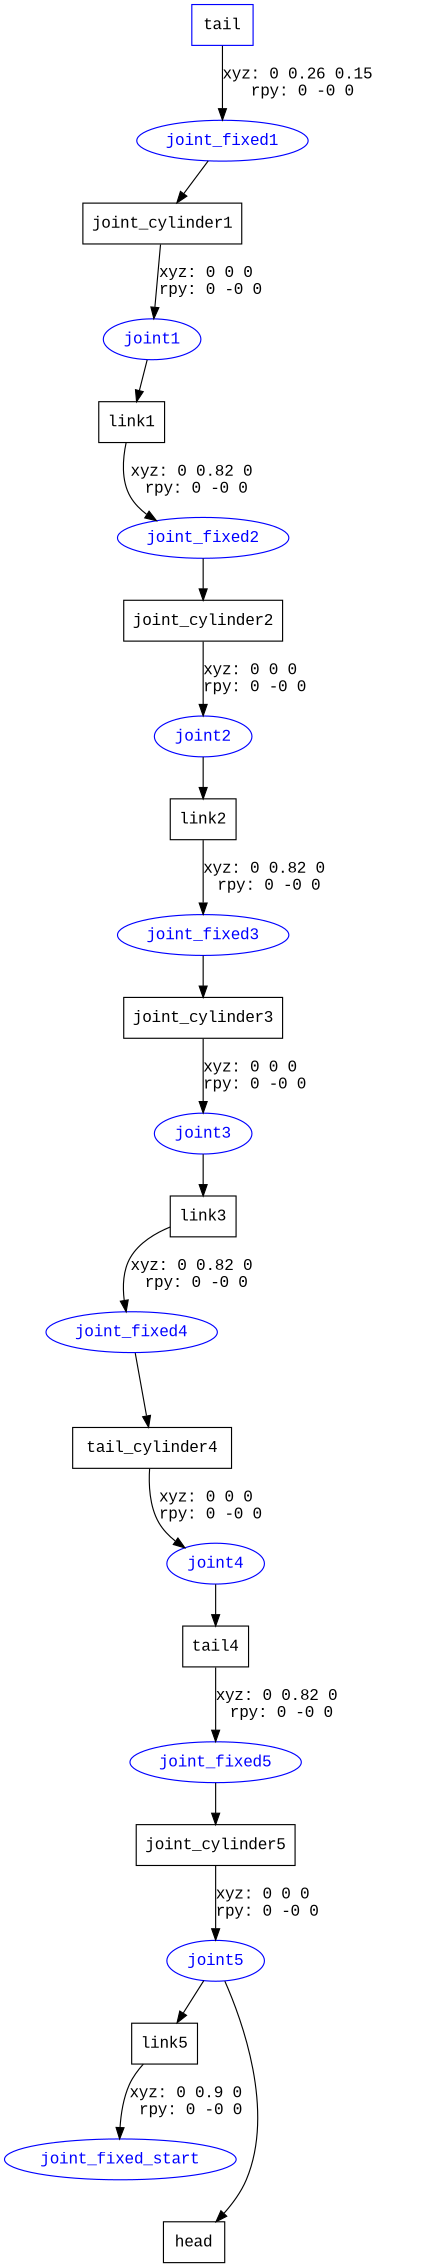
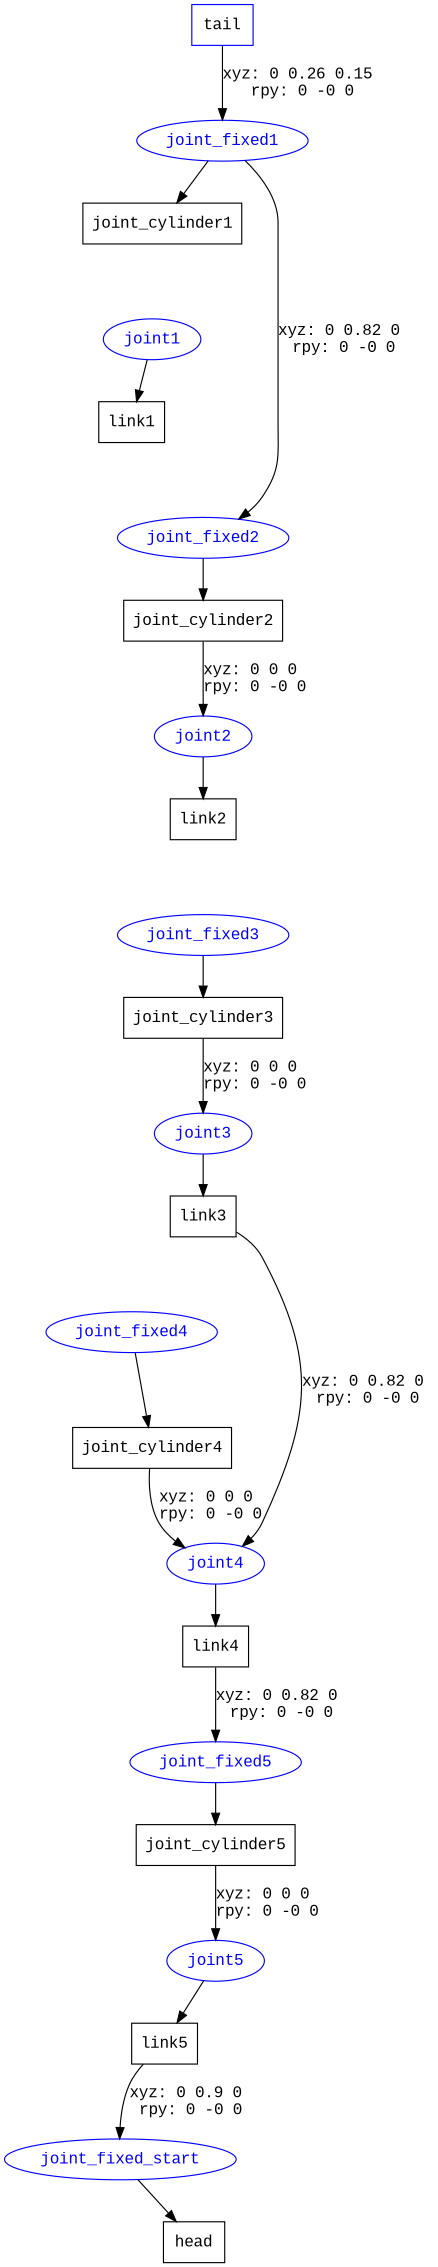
(158, 276) -> none
(125, 482) -> (278, 336)
(203, 871) -> none
(132, 1255) -> (301, 1381)
(152, 1448) -> (152, 1448)
(216, 1646) -> (216, 1646)
(257, 2099) -> (153, 2196)
